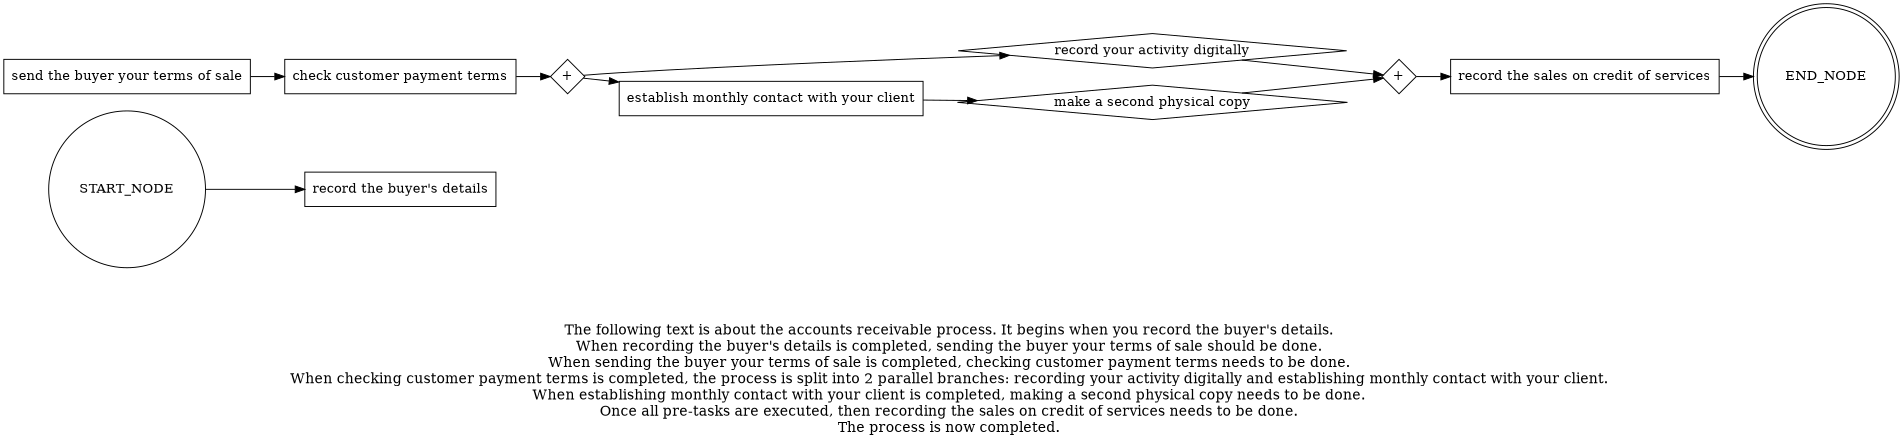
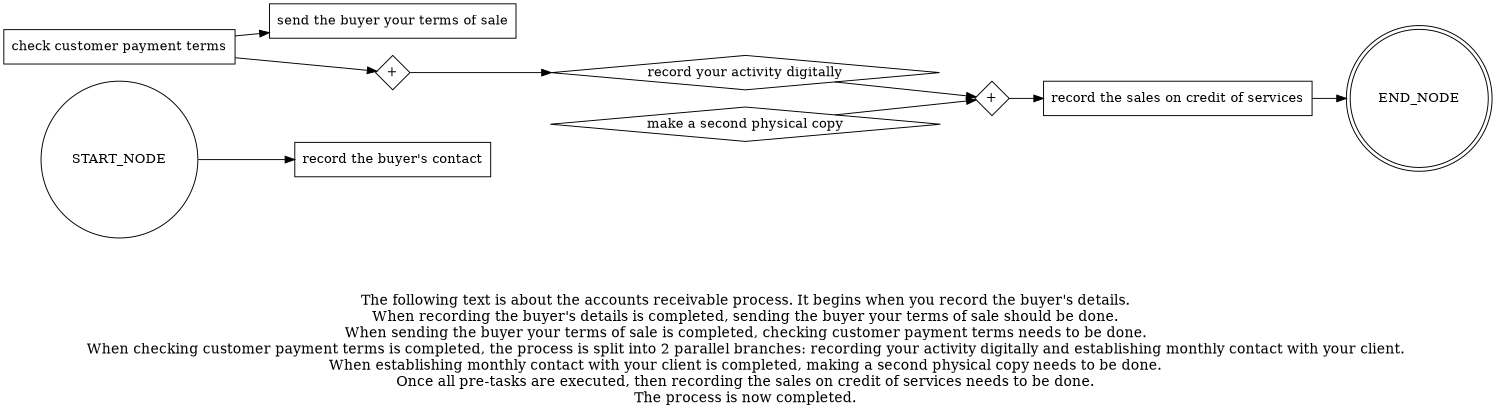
(263, 77) -> (247, 35)
(771, 99) -> none
(400, 189) -> (393, 160)
